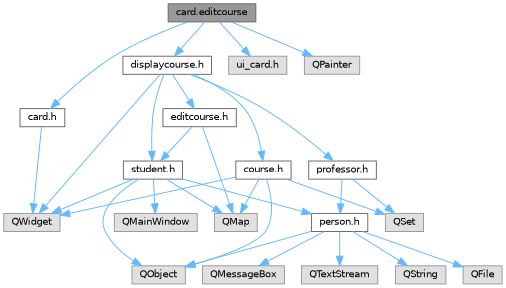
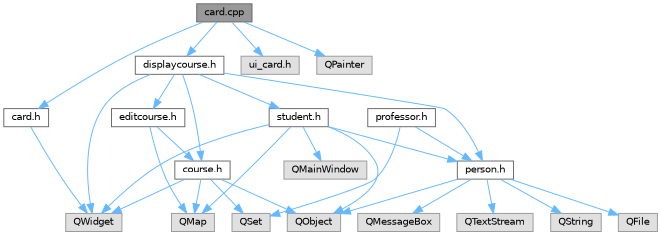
(212, 13) -> (224, 13)
(262, 108) -> (362, 95)
(179, 140) -> (172, 140)
